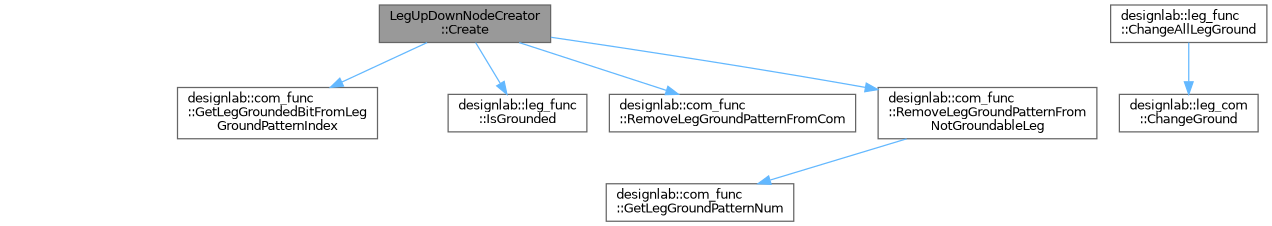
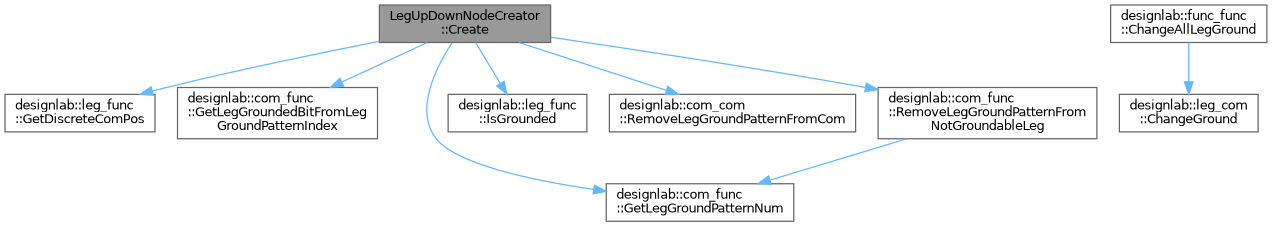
(1189, 24) -> (1189, 24)
none -> (80, 113)
(732, 113) -> (732, 113)
none -> (462, 157)
